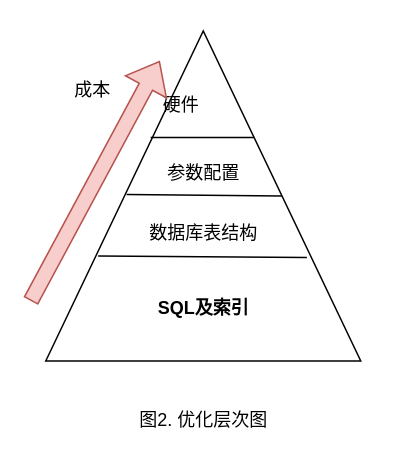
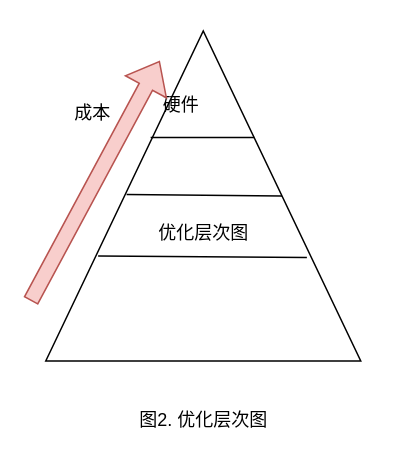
(92, 91) -> (92, 113)
(203, 173) -> none
(204, 233) -> (204, 233)
(203, 308) -> none
